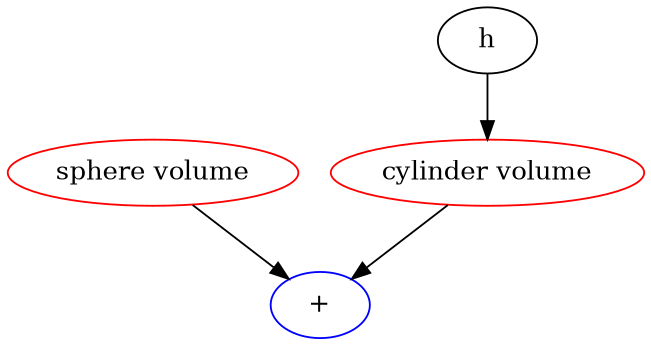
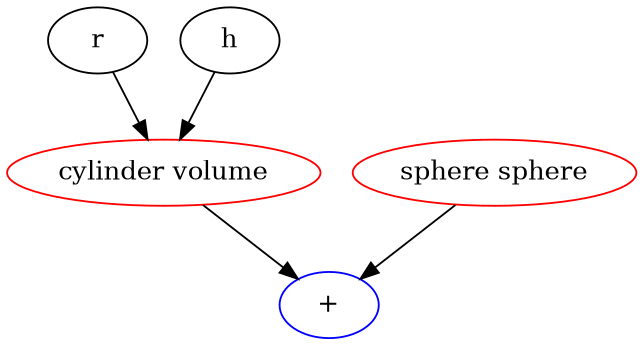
none -> (98, 40)
(153, 173) -> (495, 173)
